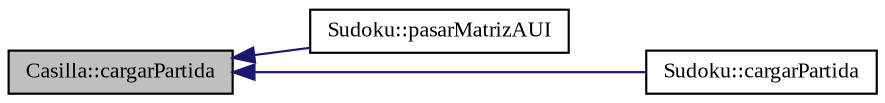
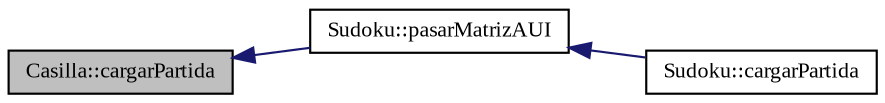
(450, 72) -> (618, 54)
